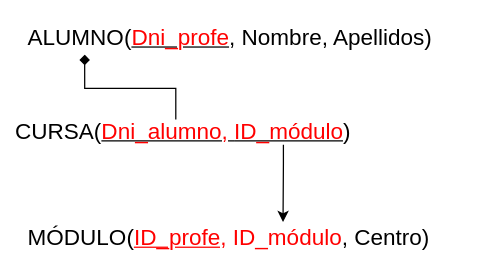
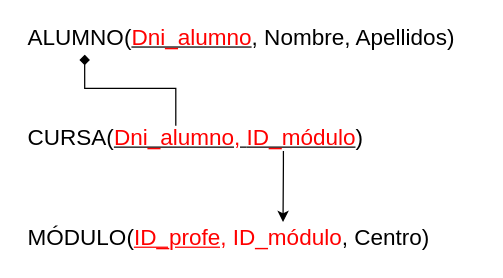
(164, 38) -> (166, 38)
(188, 132) -> (201, 138)
